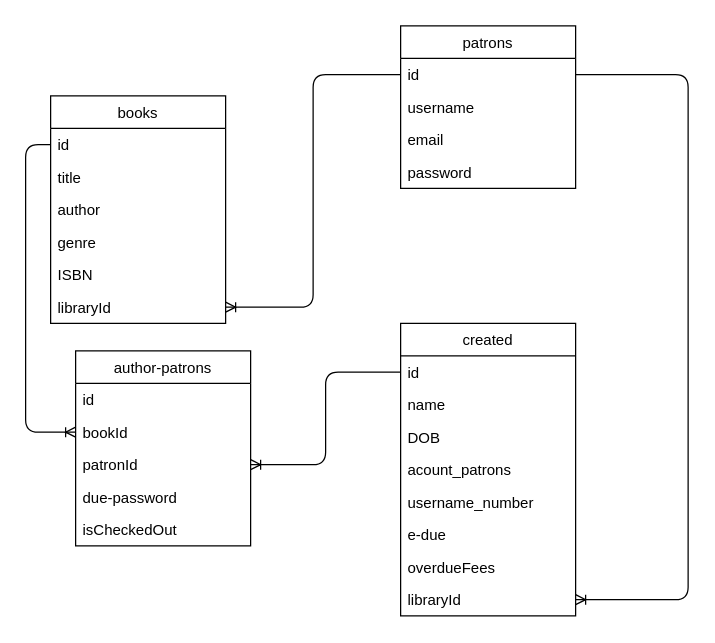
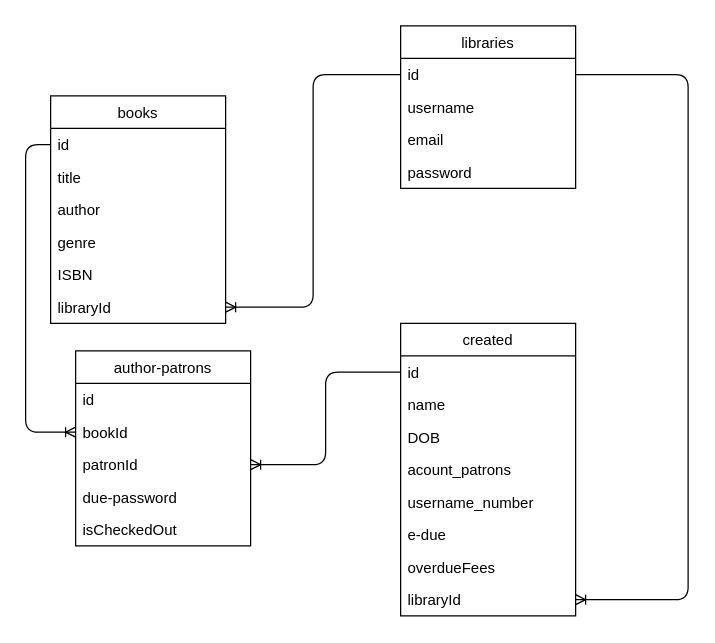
(488, 43) -> (488, 43)
